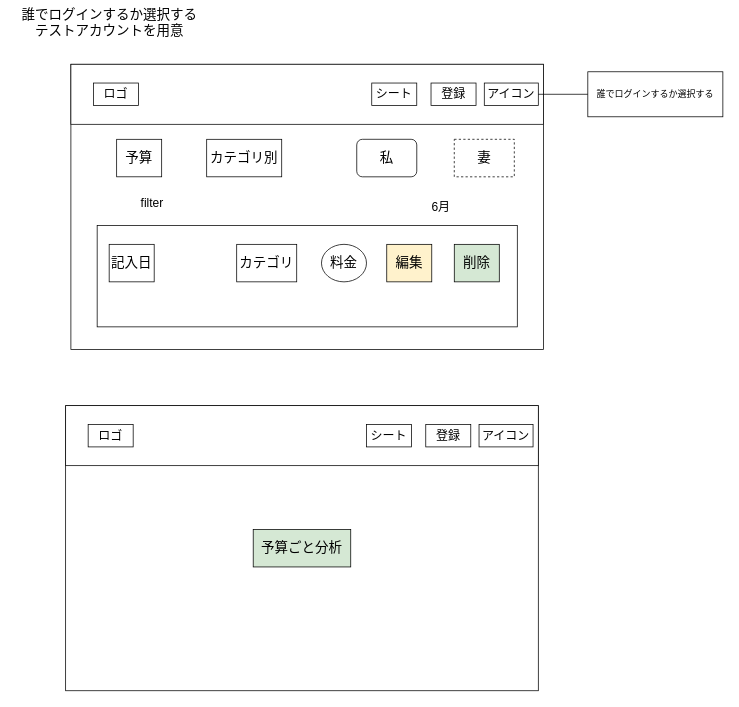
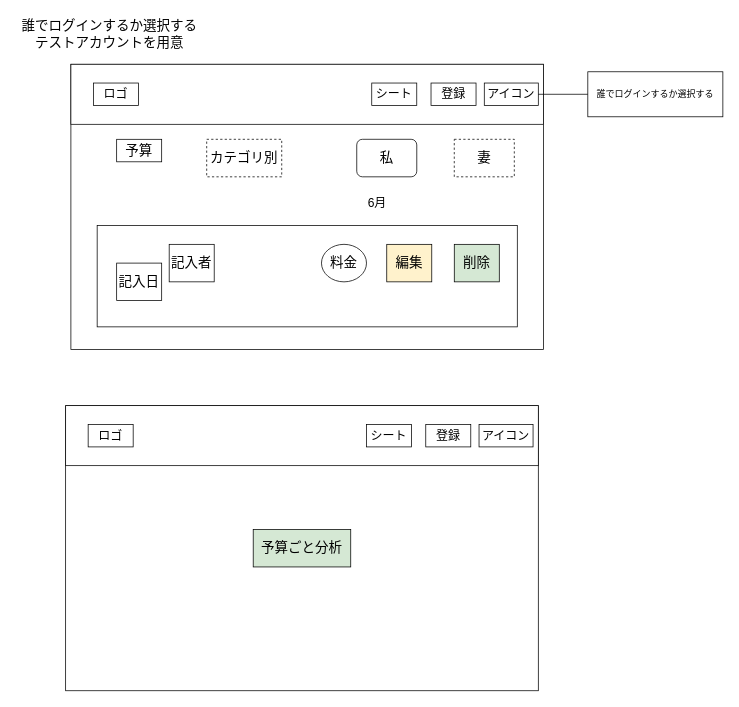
(109, 23) -> (109, 34)
(139, 158) -> (139, 150)
(244, 158) -> (244, 158)
(152, 203) -> none
(441, 207) -> (377, 203)
(132, 263) -> (139, 282)
none -> (192, 263)
(267, 263) -> none
